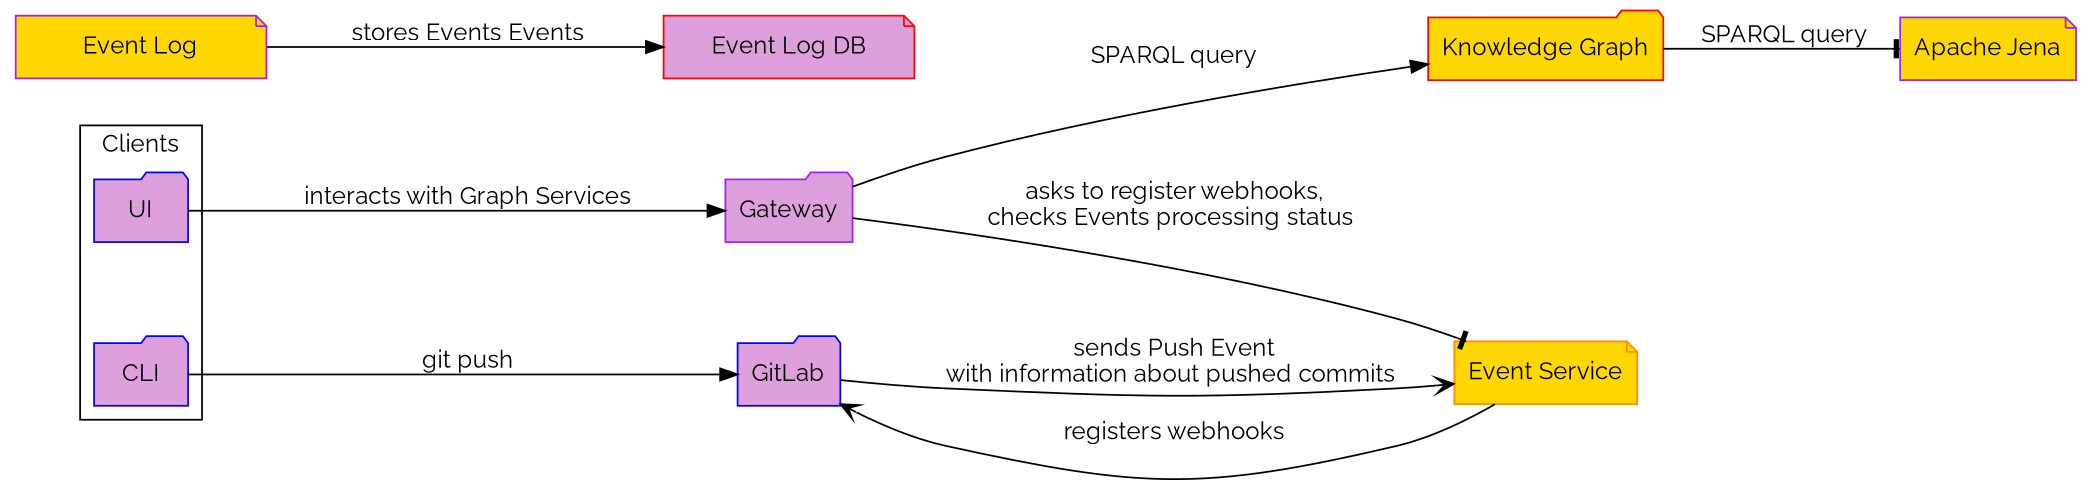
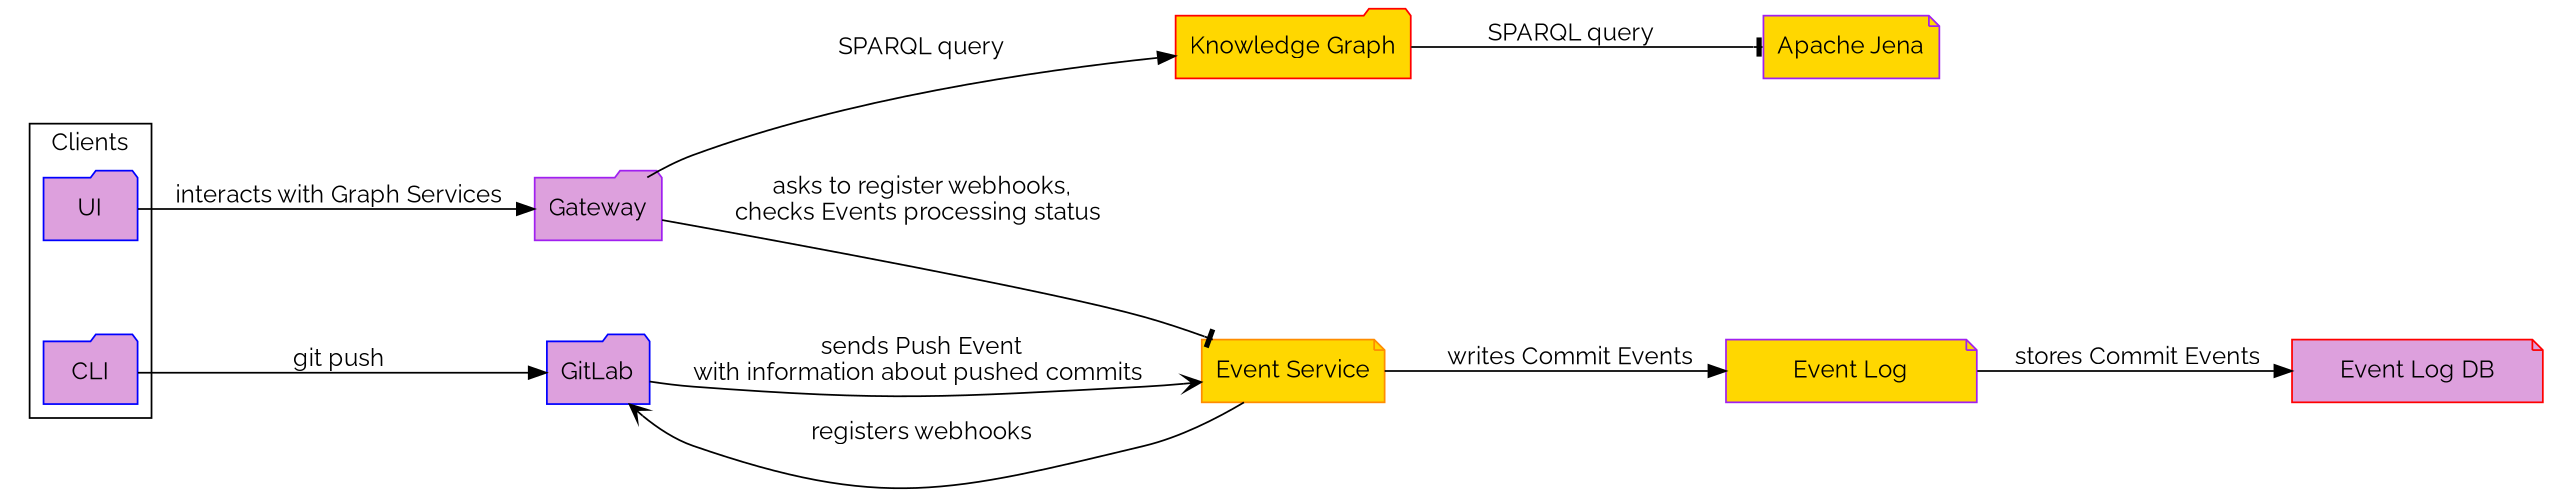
(465, 34) -> (2134, 358)
none -> (1546, 371)
